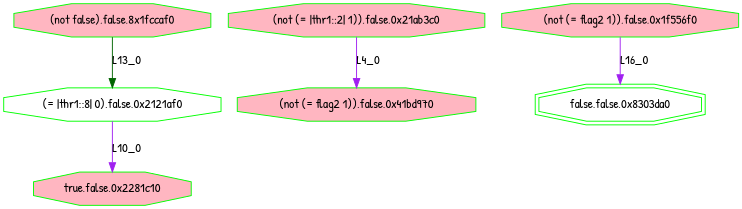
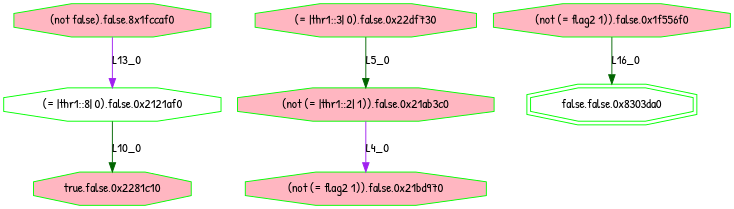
none -> (366, 20)
(620, 56) -> (612, 56)
(112, 58) -> (112, 58)
(357, 105) -> (366, 189)
(112, 142) -> (112, 142)
